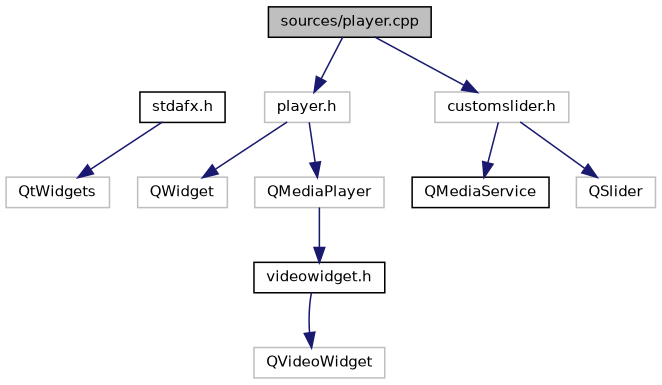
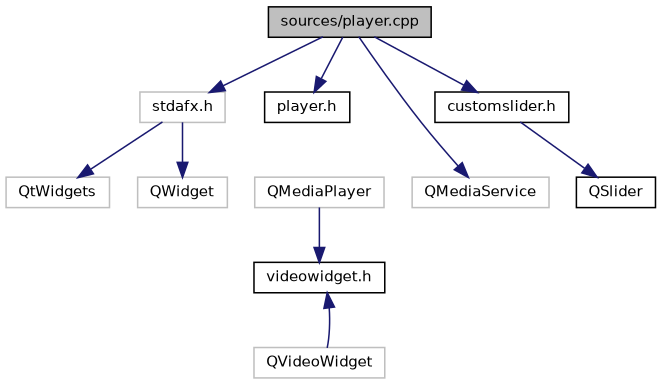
none -> (273, 61)
(182, 107) -> (182, 107)
(307, 107) -> (307, 107)
(502, 107) -> (502, 107)
(312, 142) -> none
(493, 142) -> (406, 103)
(251, 145) -> (182, 142)
(481, 192) -> (481, 192)
(616, 192) -> (616, 192)
(309, 313) -> (329, 328)
